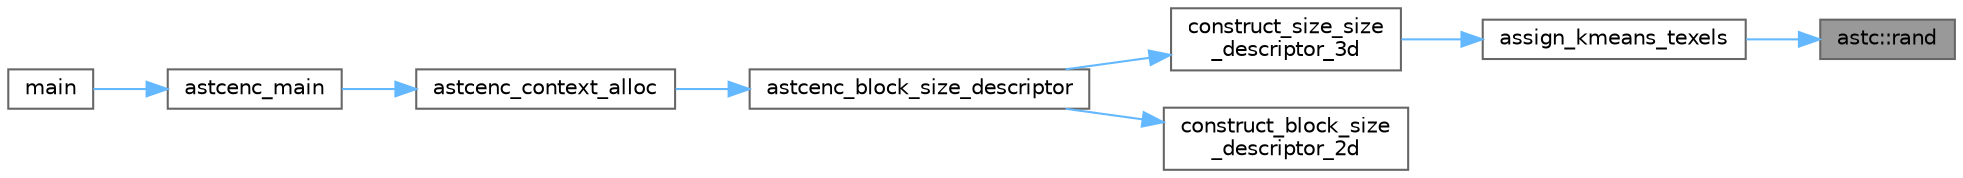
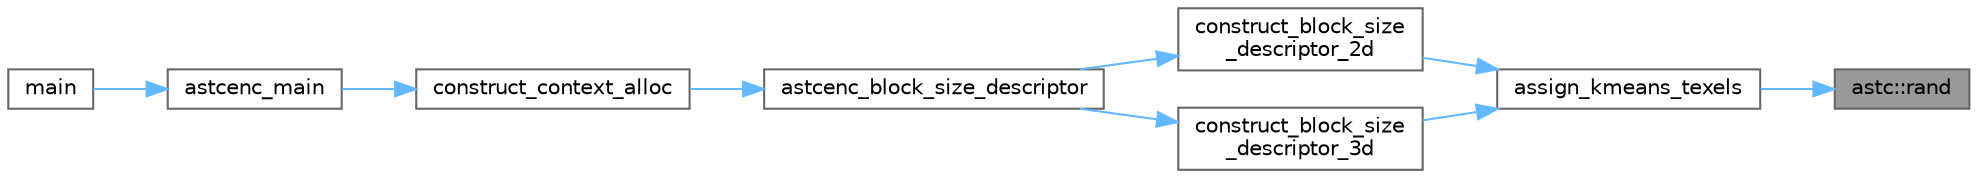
(1286, 39) -> (1300, 139)
none -> (1450, 62)
(546, 89) -> (553, 89)
